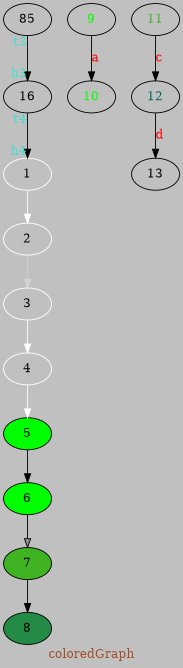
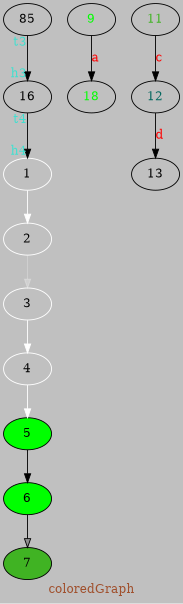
(92, 97) -> (92, 97)
(28, 628) -> none
